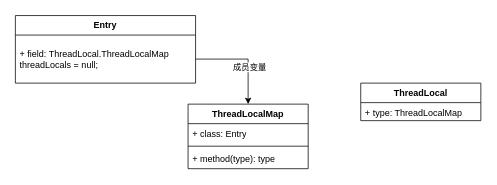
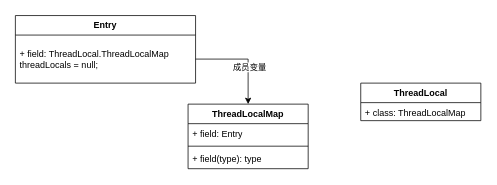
(416, 113) -> (417, 113)
(223, 134) -> (222, 134)
(239, 160) -> (234, 160)
